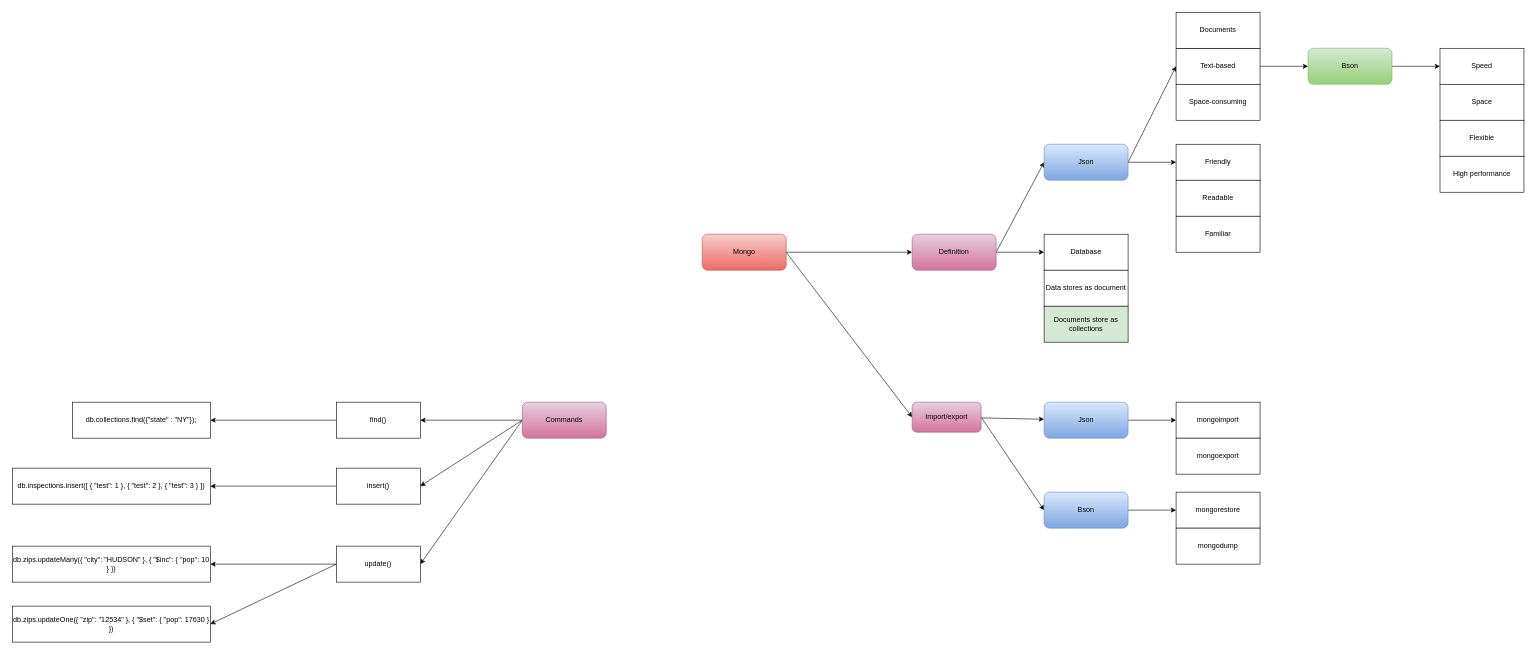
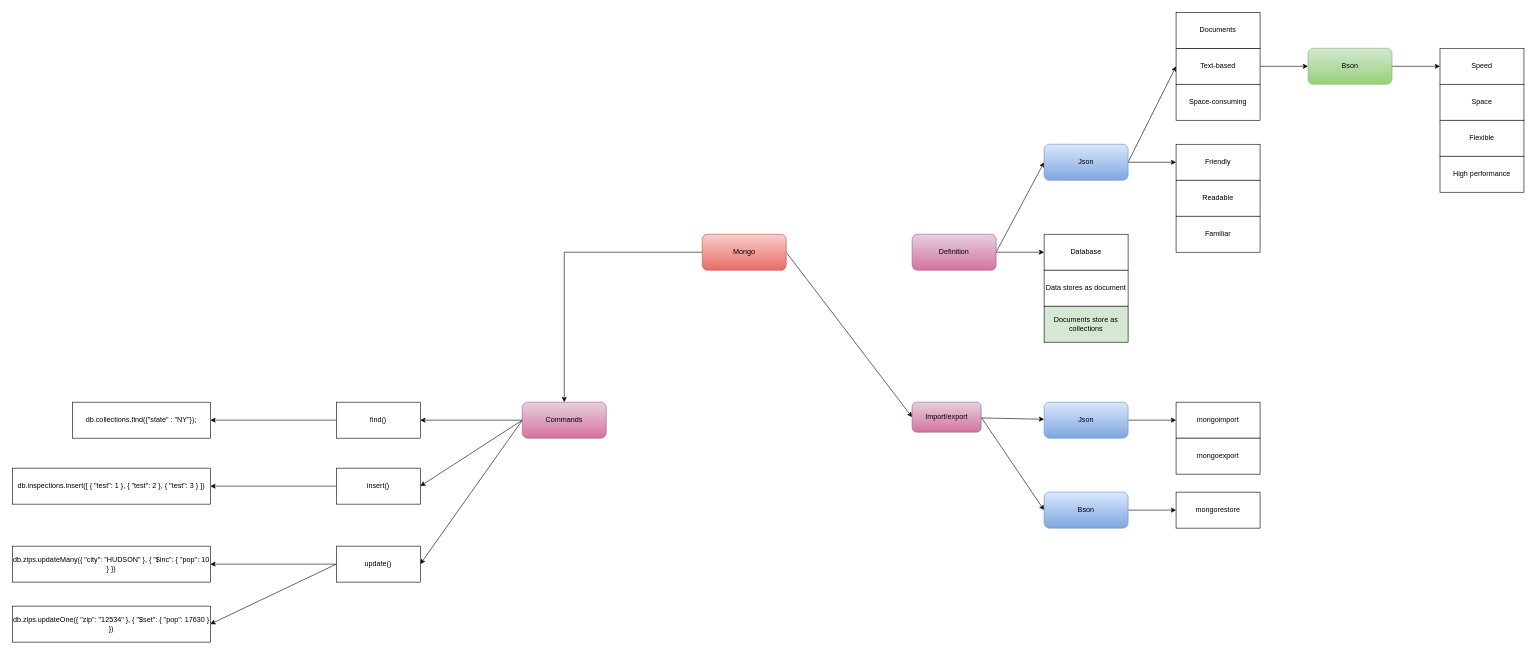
(906, 252) -> (564, 252)
(1218, 546) -> none
